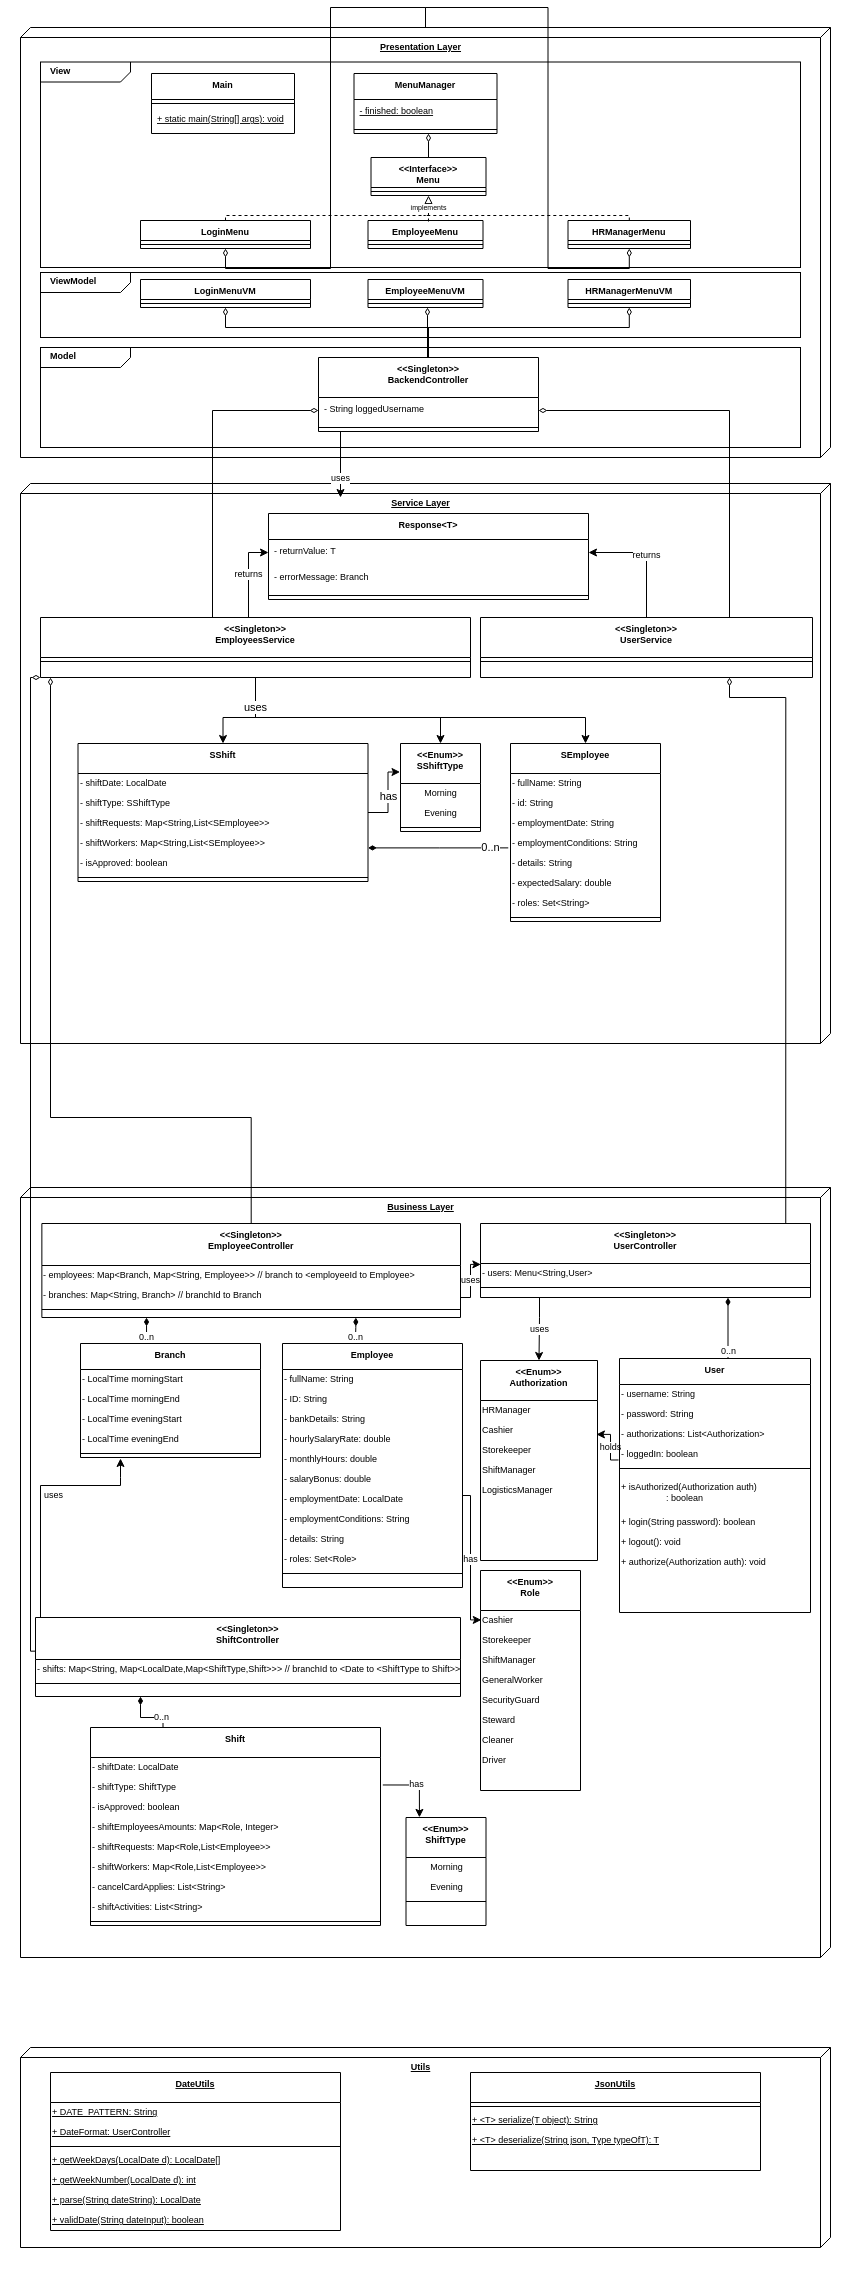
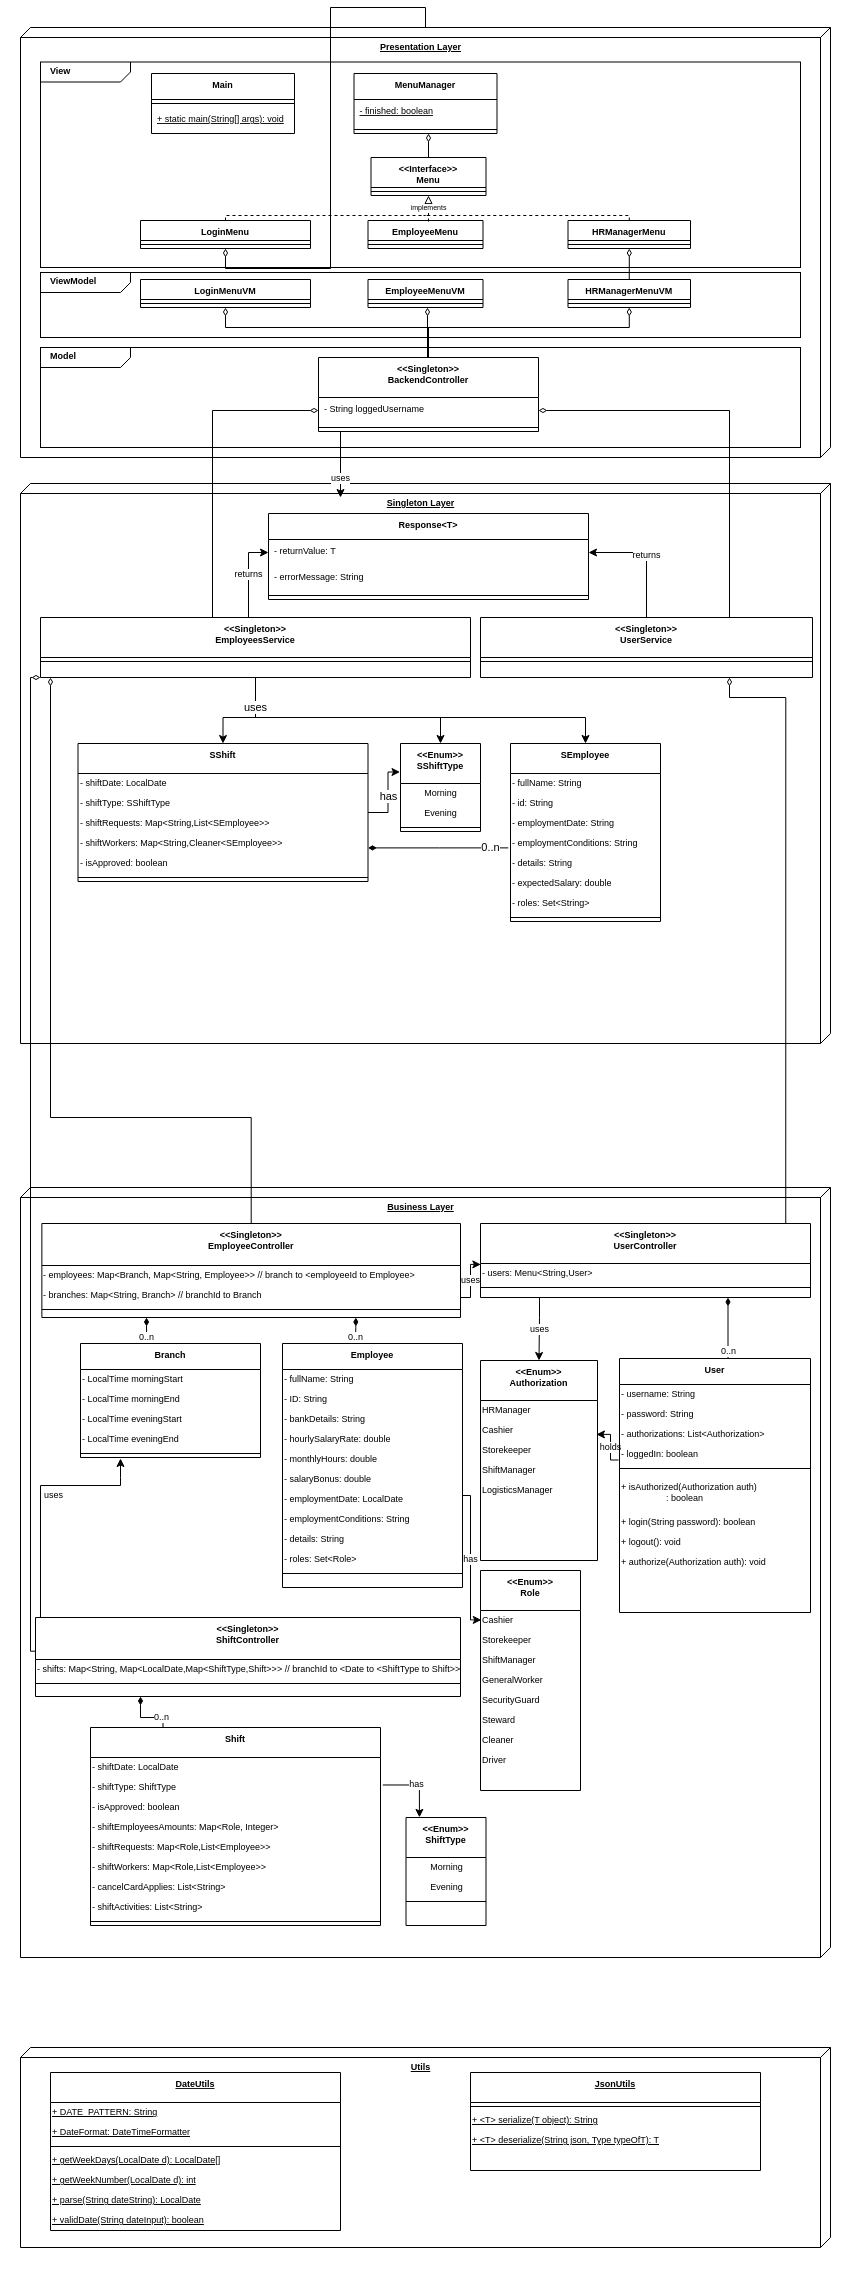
(548, 120) -> (629, 273)
(421, 504) -> (421, 504)
(326, 577) -> (325, 577)
(180, 844) -> (187, 844)
(117, 2133) -> (126, 2133)
